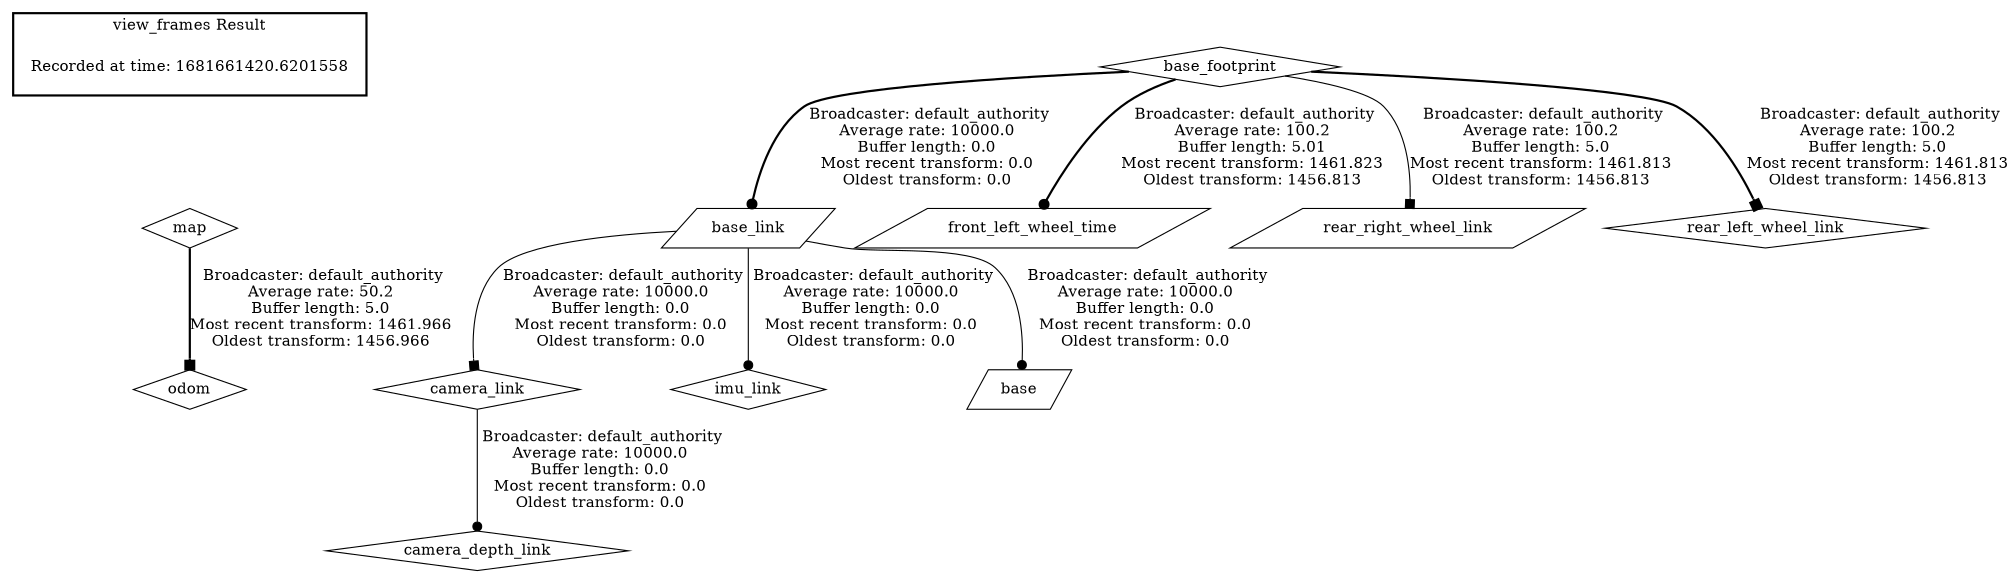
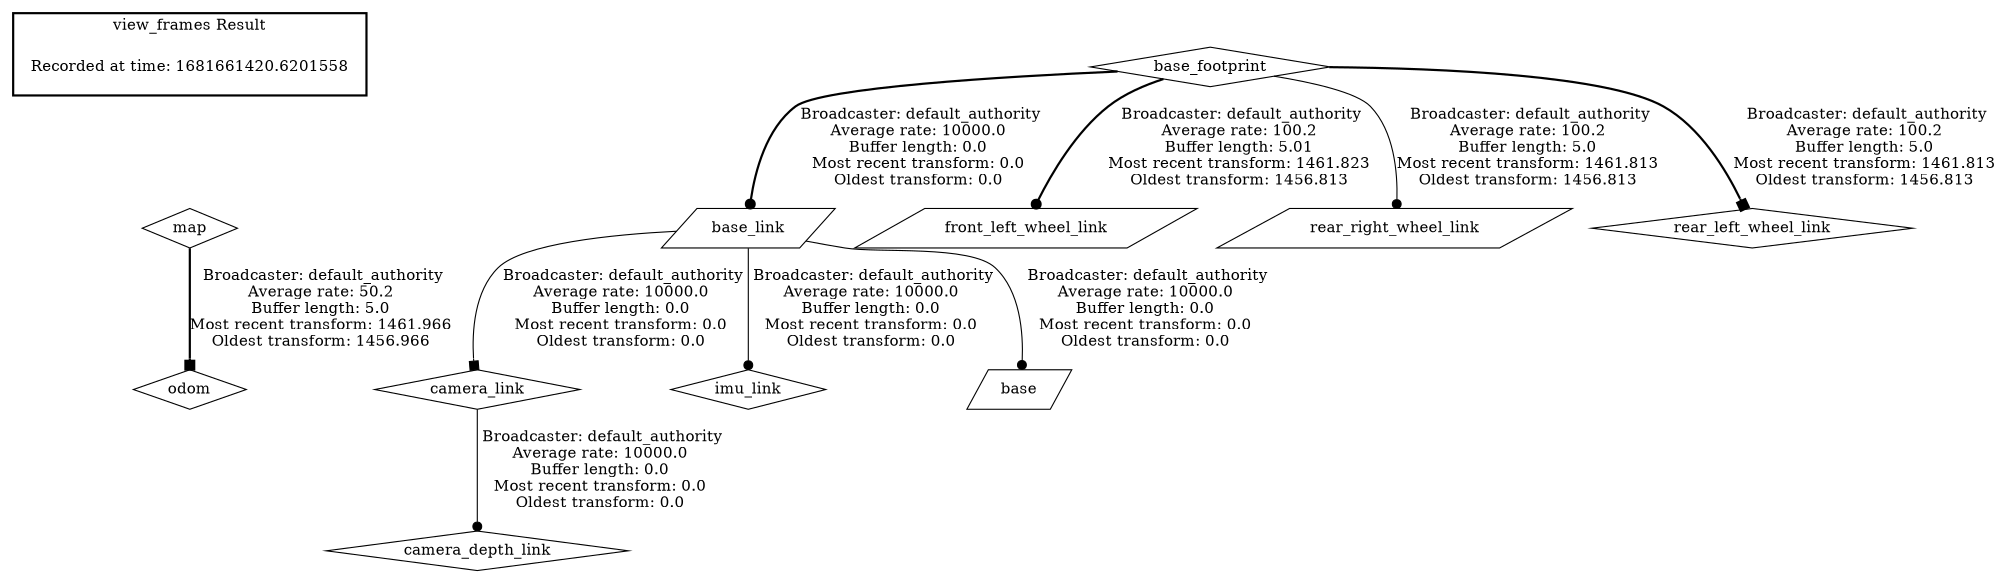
(1381, 104) -> (1369, 105)
(1032, 228) -> (1026, 228)
